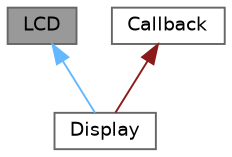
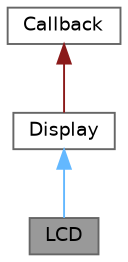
(79, 87) -> (64, 193)
